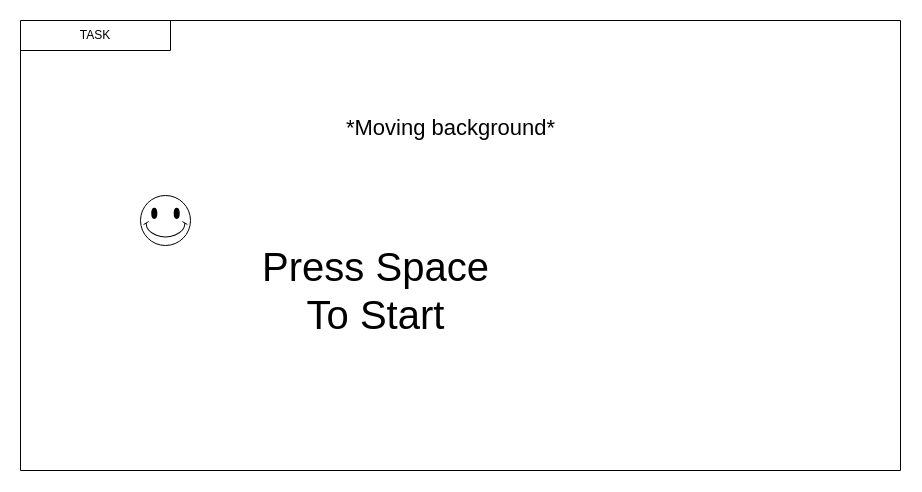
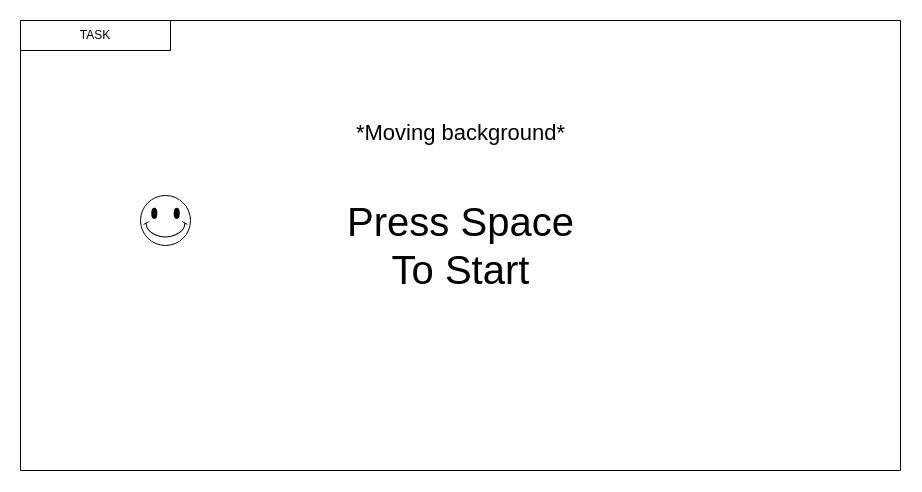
(451, 121) -> (461, 126)
(376, 291) -> (461, 246)
